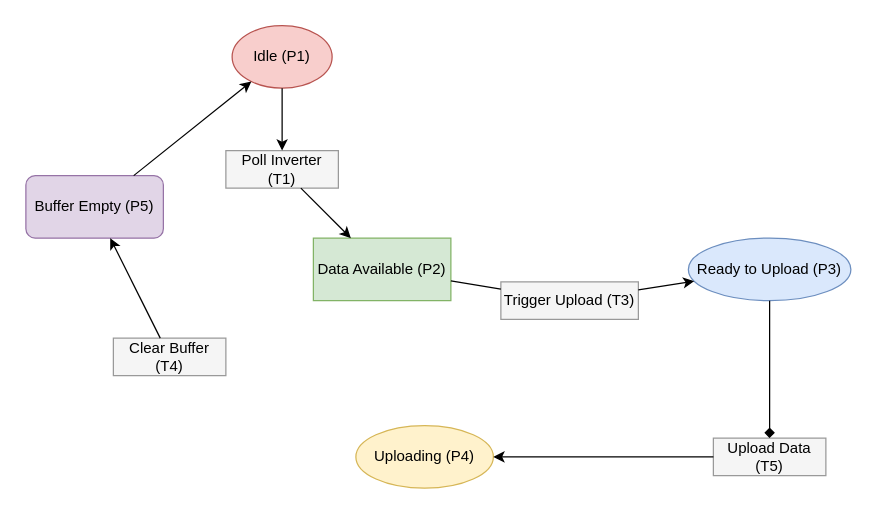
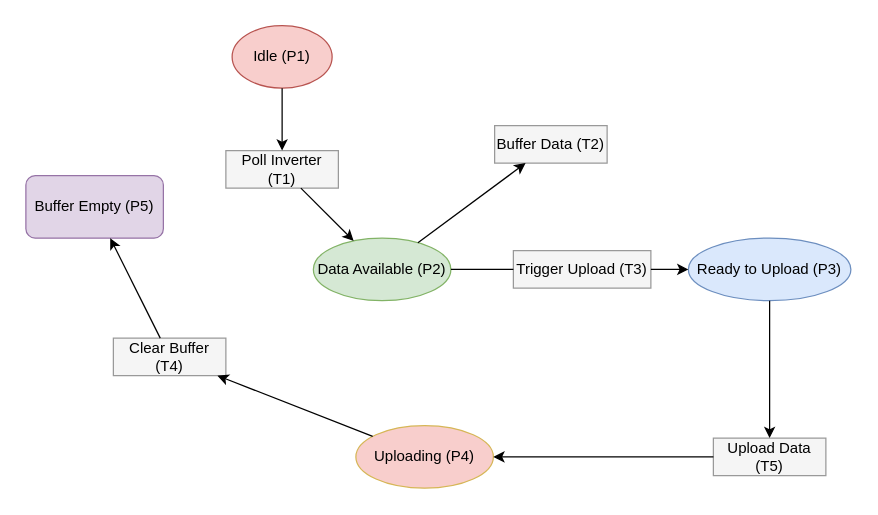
(189, 131) -> (315, 255)
none -> (551, 144)
none -> (468, 206)
(382, 269) -> (382, 269)
(569, 301) -> (582, 269)
none -> (299, 407)
(769, 427) -> (769, 428)
(424, 457) -> (424, 457)
